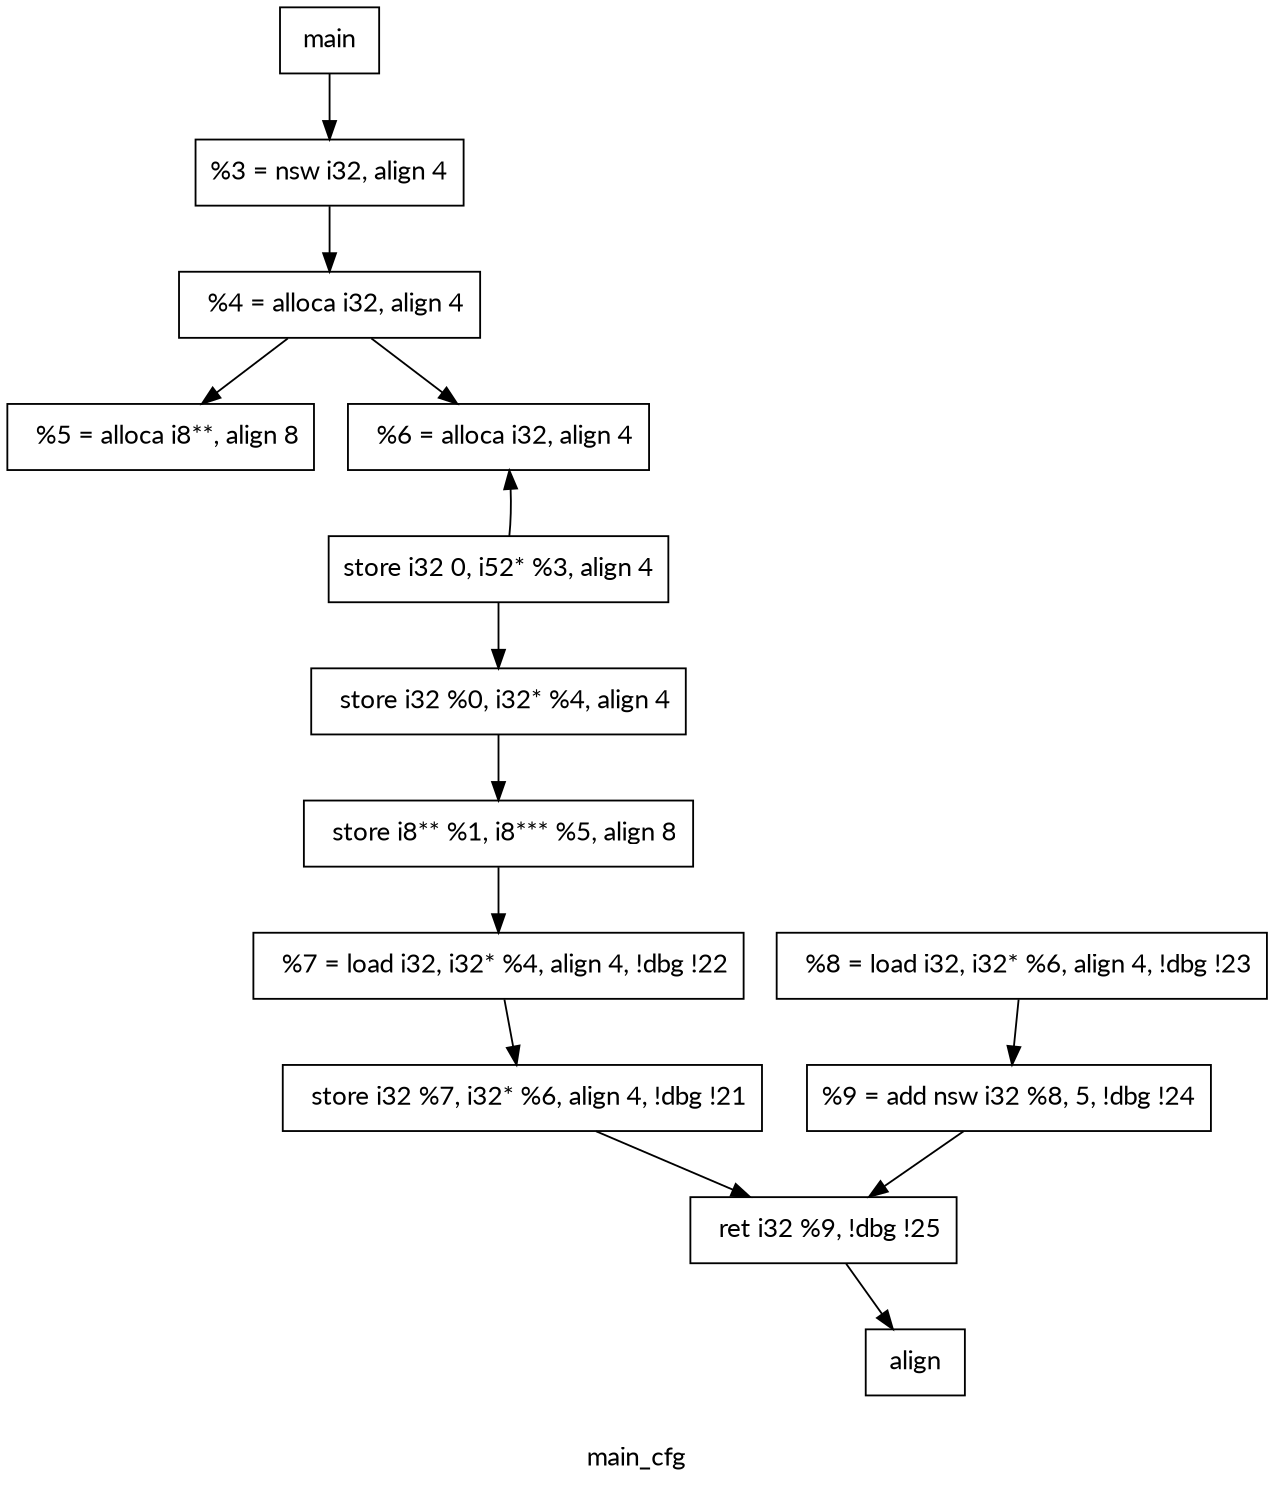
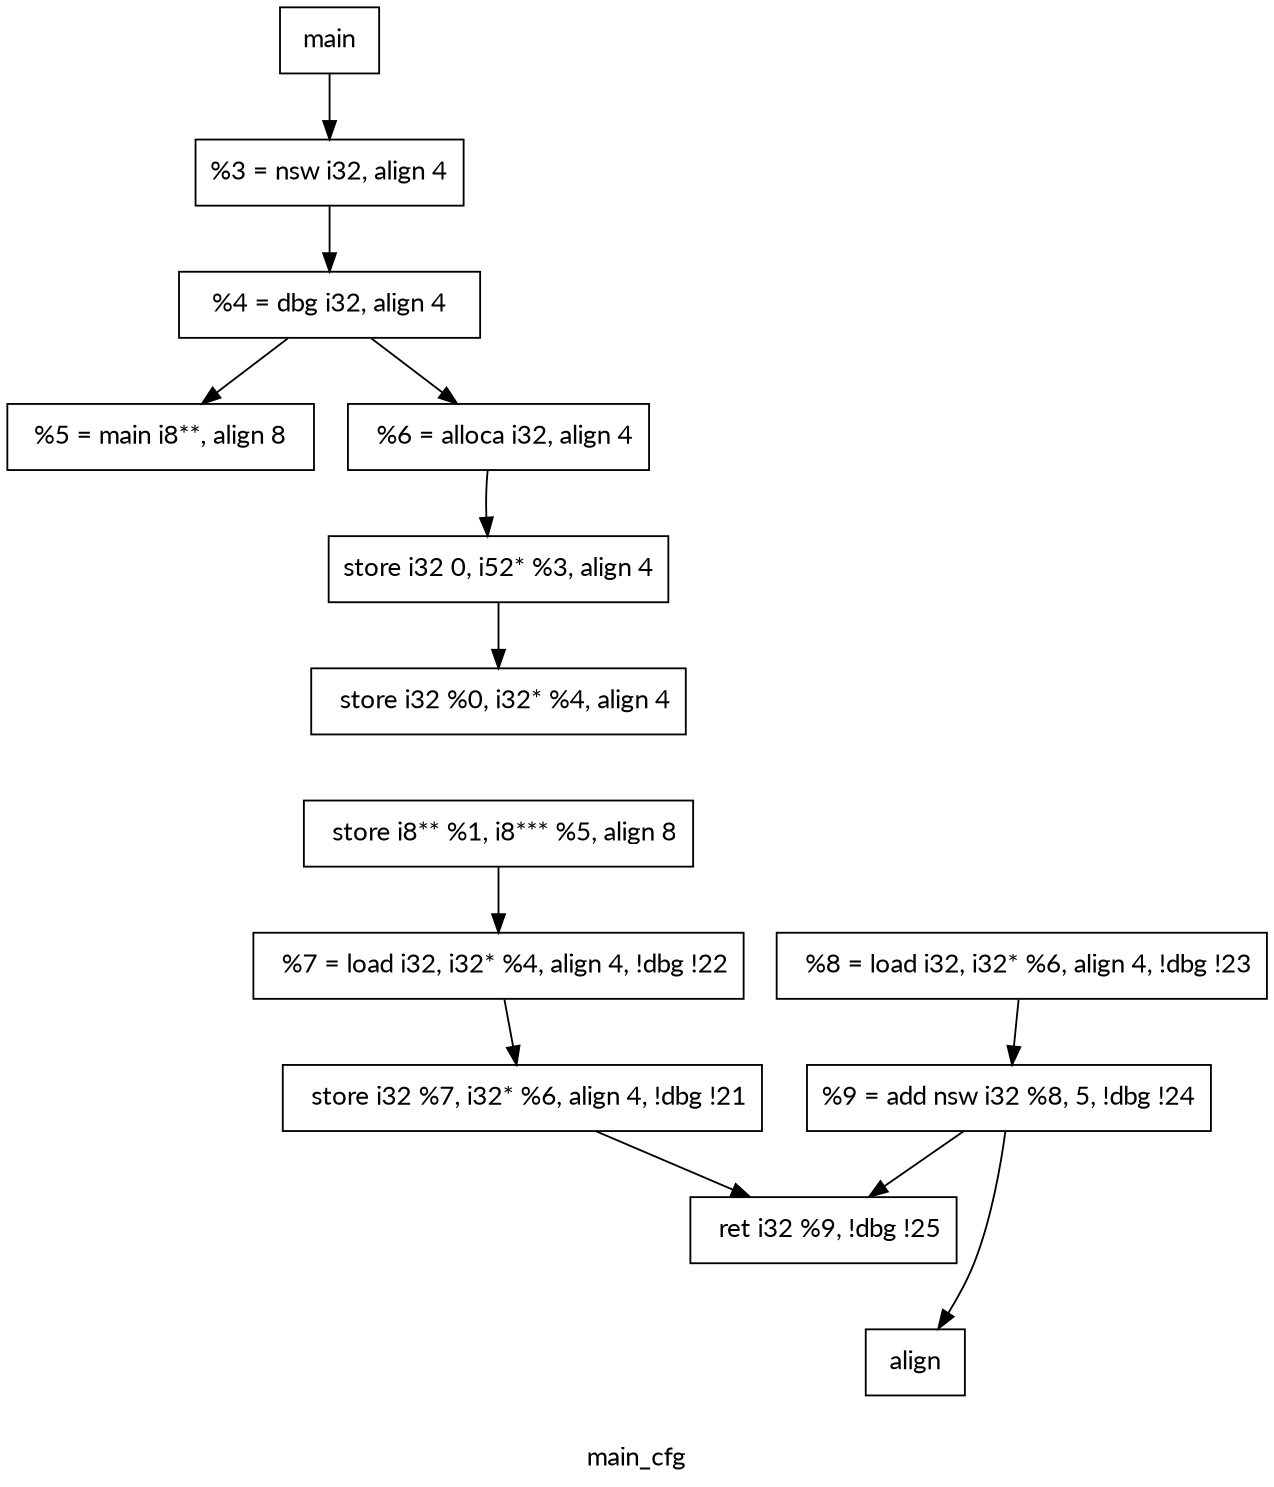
(330, 305) -> (330, 305)
(161, 437) -> (161, 437)
(511, 513) -> (486, 494)
(499, 758) -> none
(864, 1289) -> (987, 1225)
